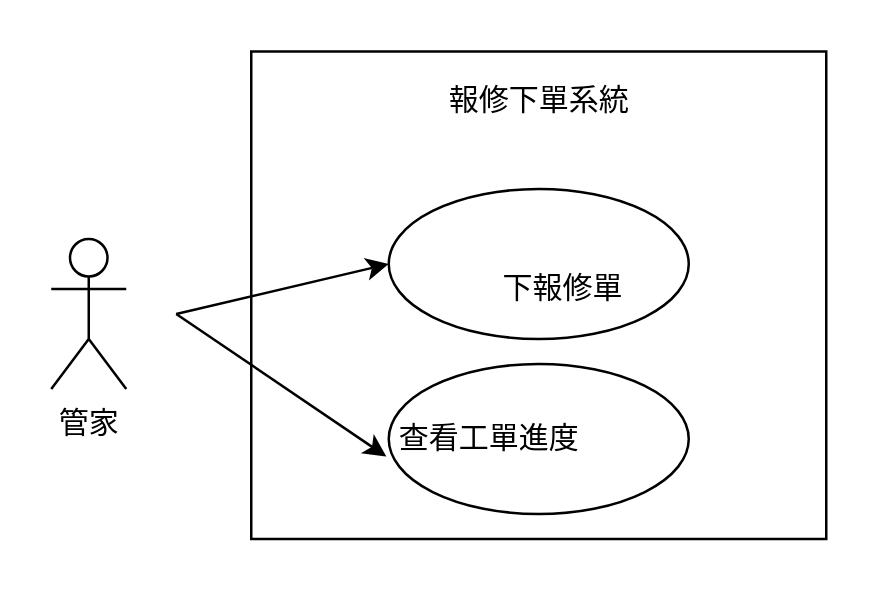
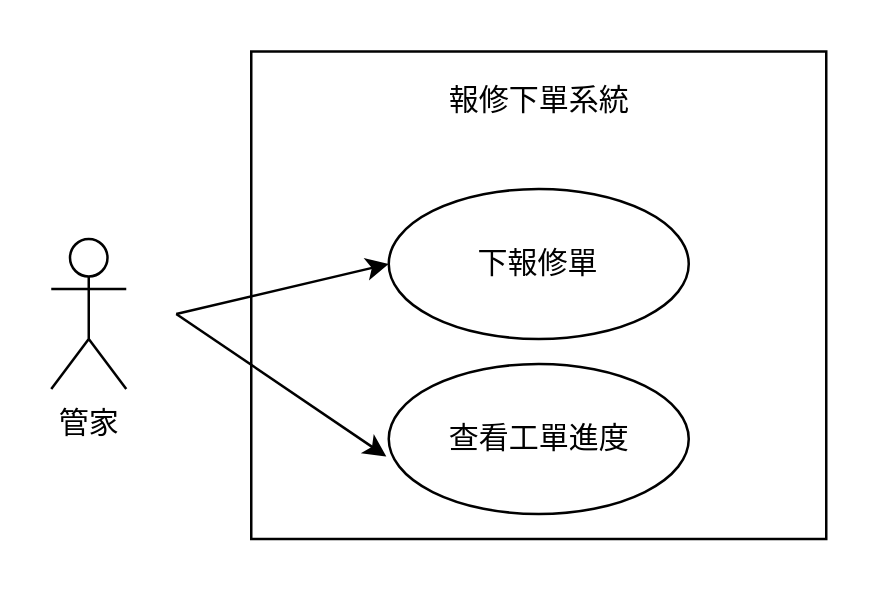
(564, 289) -> (539, 264)
(489, 439) -> (539, 439)
